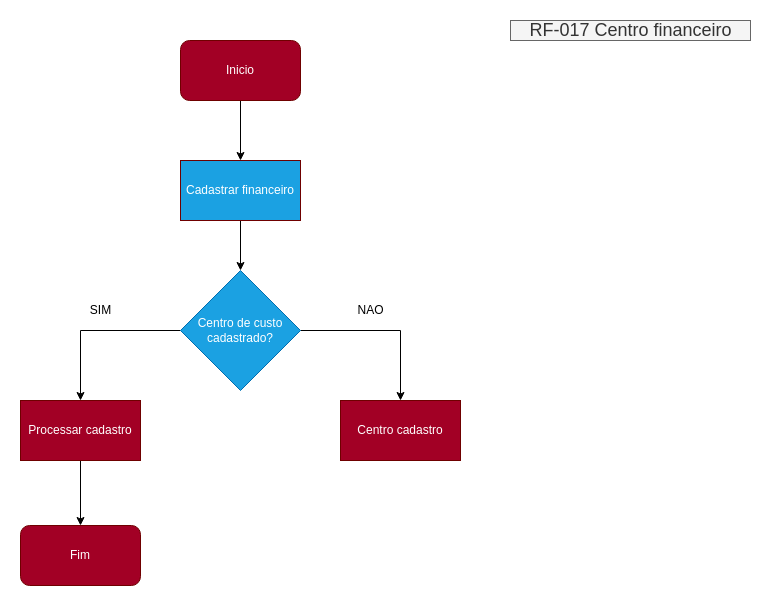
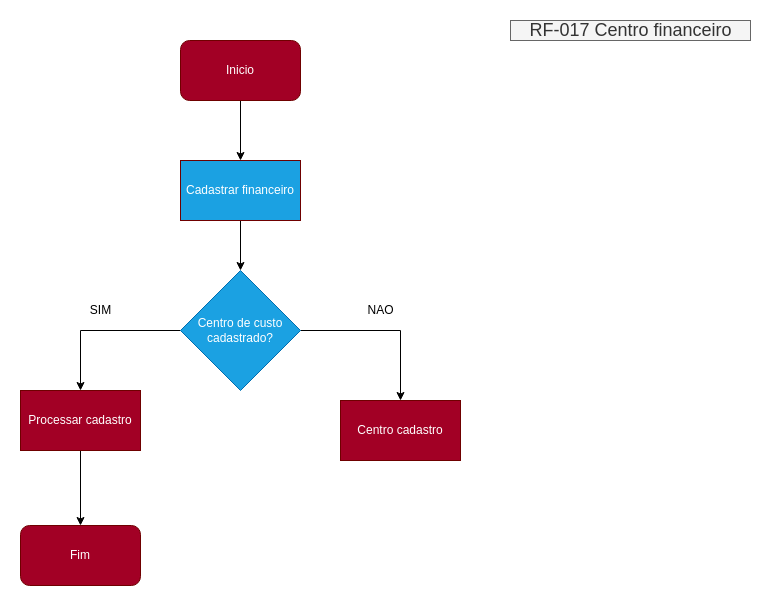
(371, 311) -> (381, 311)
(81, 431) -> (81, 421)
